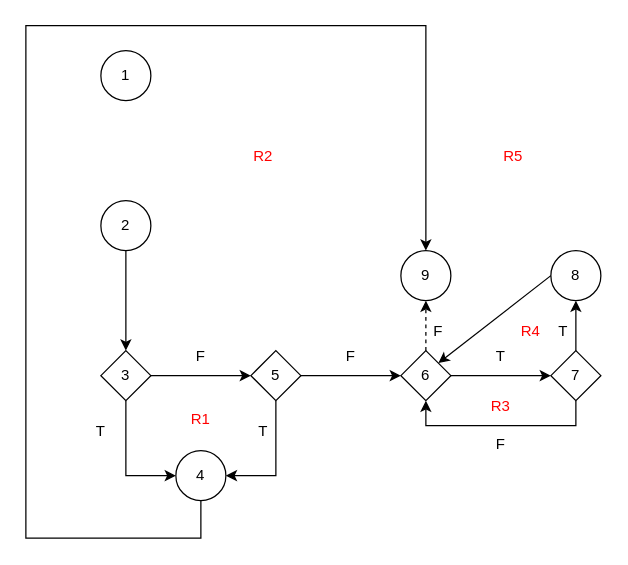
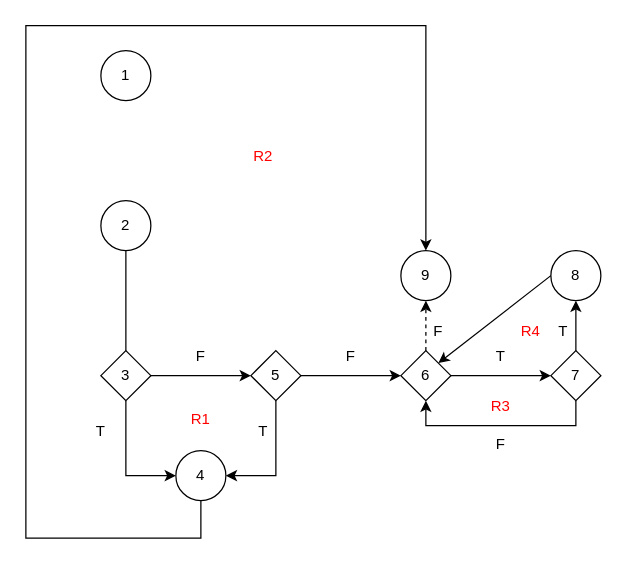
(513, 157) -> none
(126, 341) -> (126, 344)
